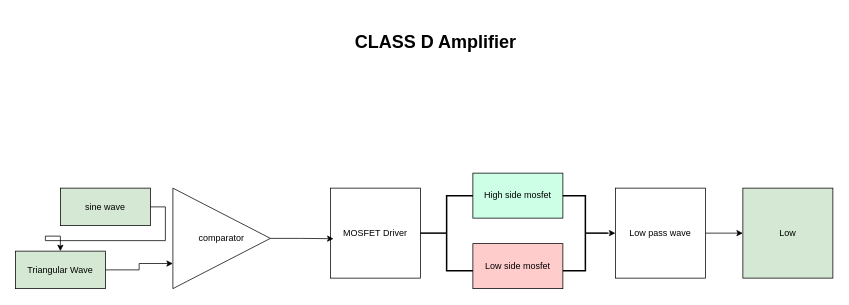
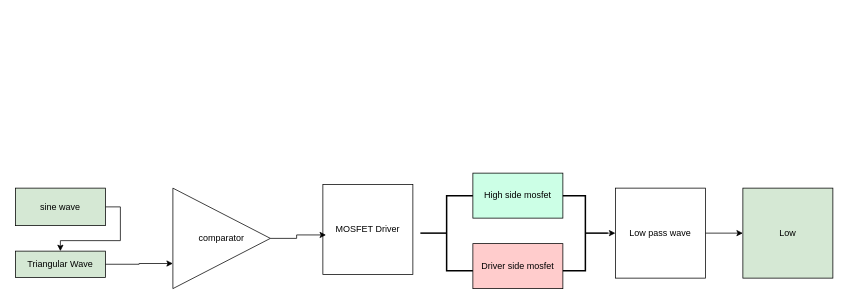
(435, 42) -> none
(105, 207) -> (60, 207)
(375, 233) -> (368, 229)
(518, 266) -> (518, 266)
(60, 270) -> (60, 264)
